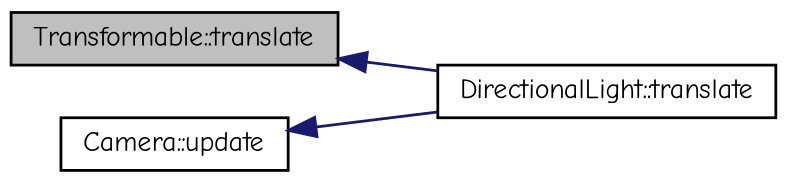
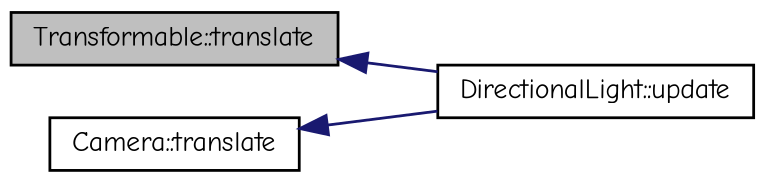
(607, 91) -> (596, 91)
(175, 144) -> (175, 144)
